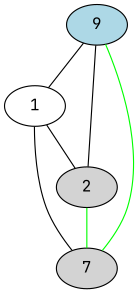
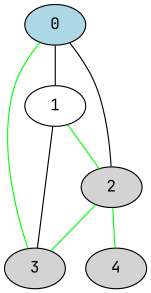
(97, 25) -> (55, 25)
(61, 147) -> (83, 147)
(87, 268) -> (35, 268)
none -> (116, 268)
